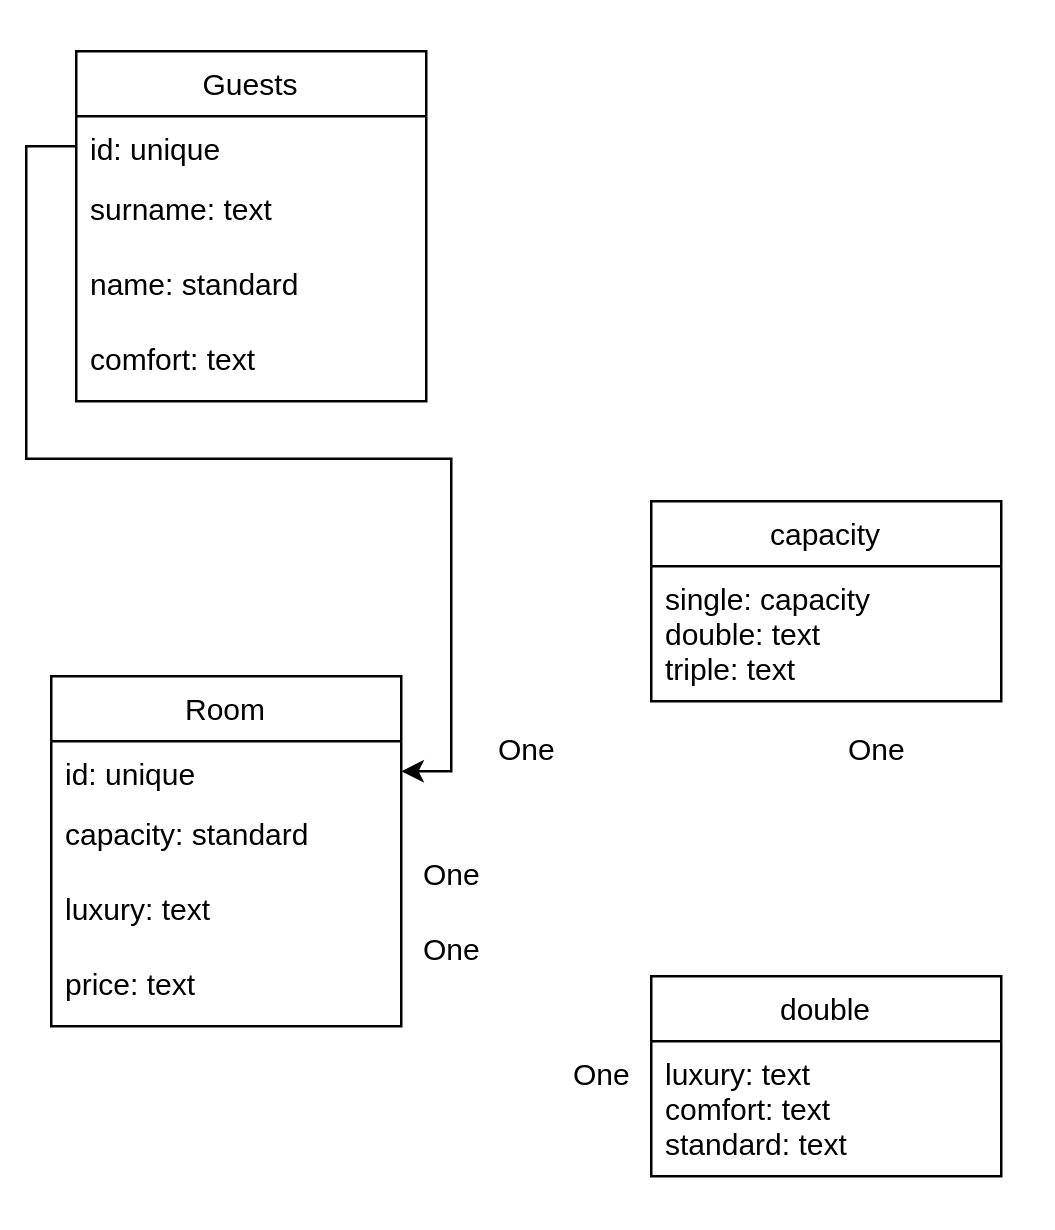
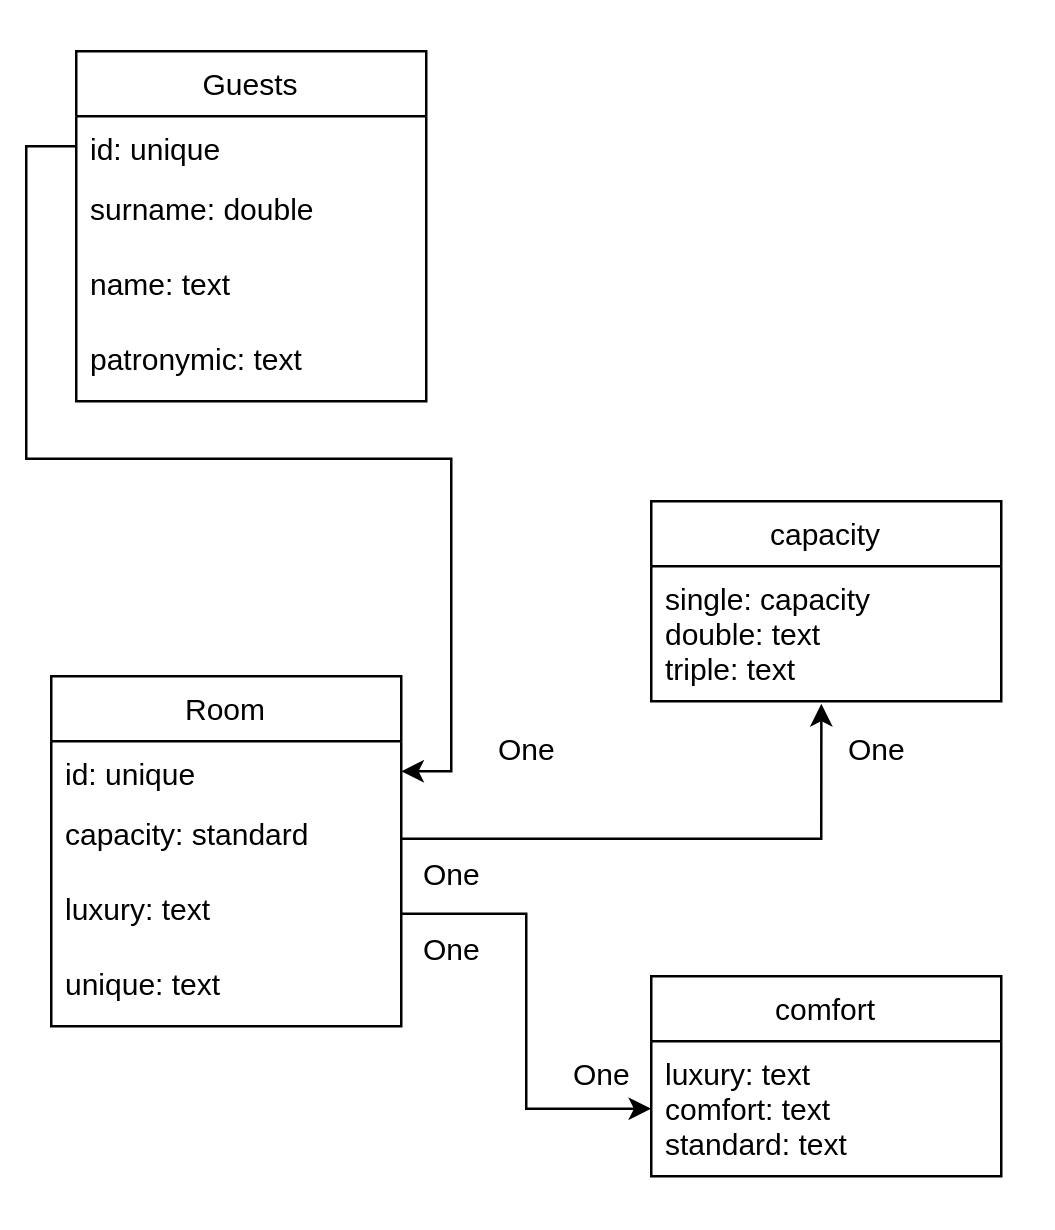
(191, 210) -> (204, 210)
(200, 285) -> (166, 285)
(191, 360) -> (213, 360)
none -> (670, 839)
(146, 985) -> (154, 985)
none -> (526, 1003)
(825, 1010) -> (825, 1010)
